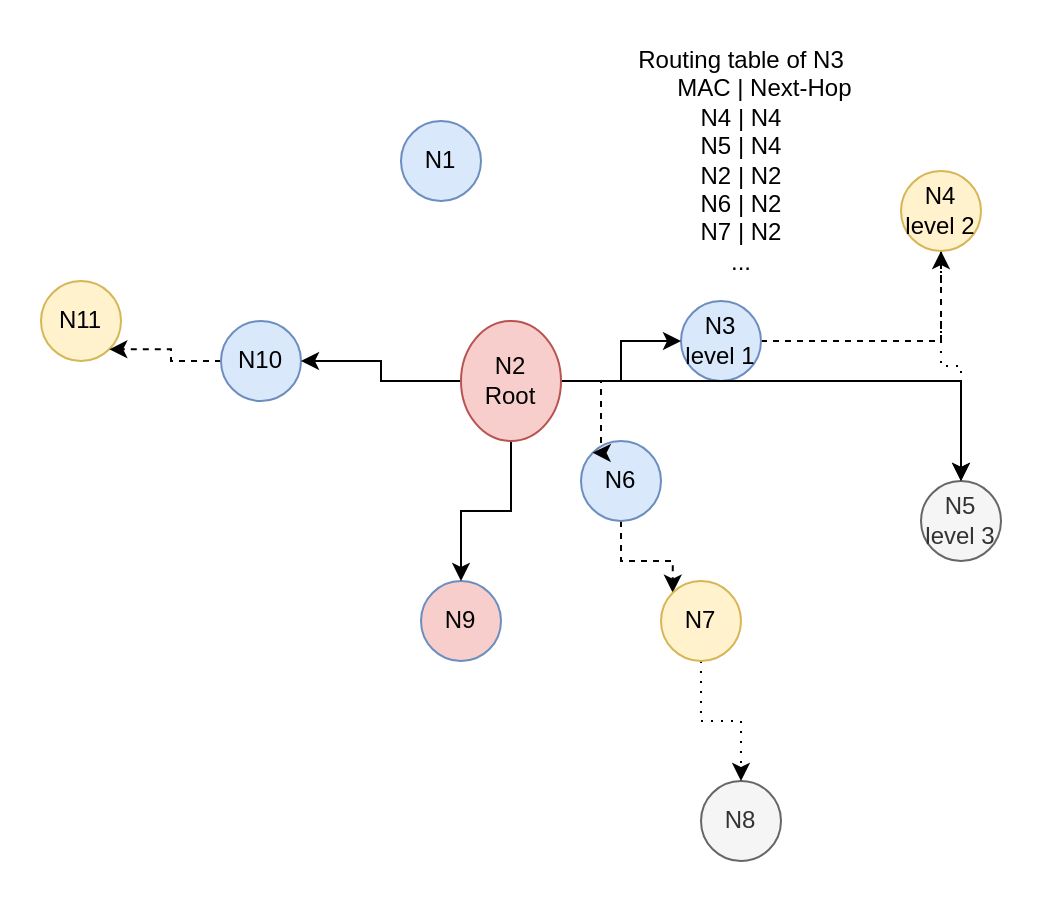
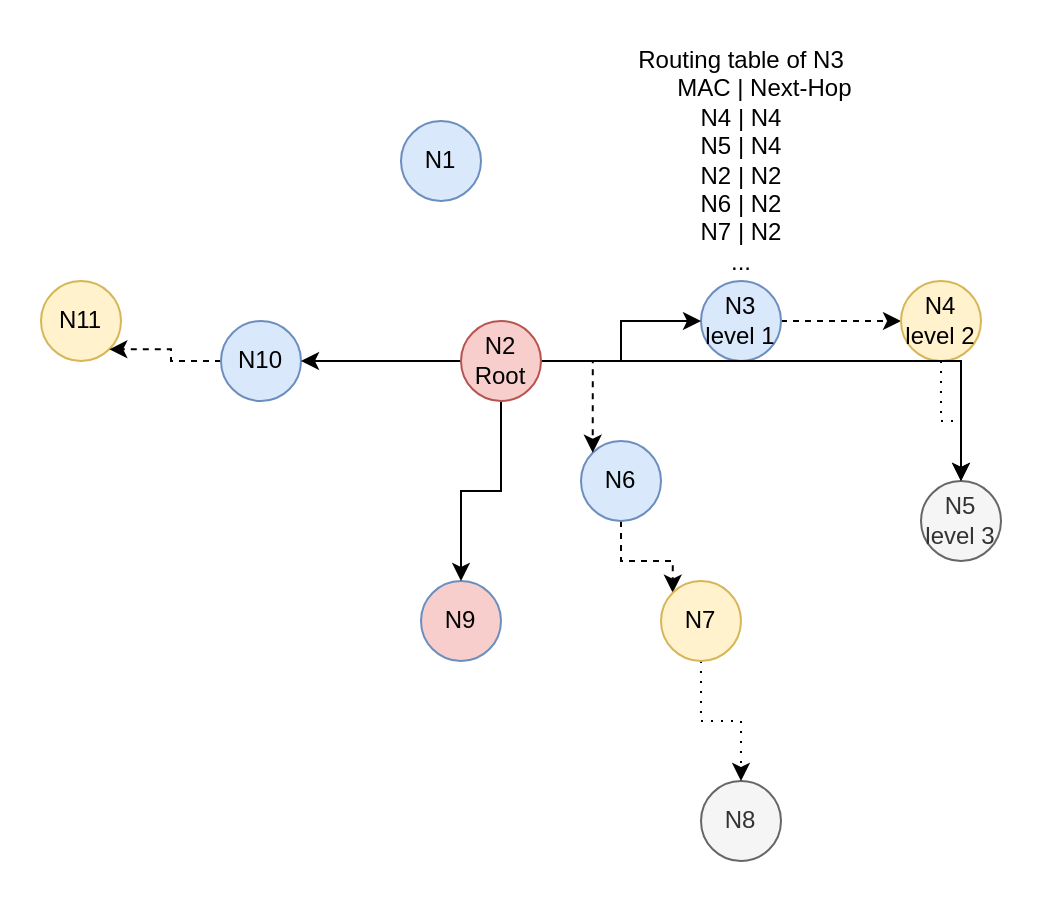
(941, 211) -> (941, 321)
(721, 341) -> (741, 321)
(511, 381) -> (501, 361)
